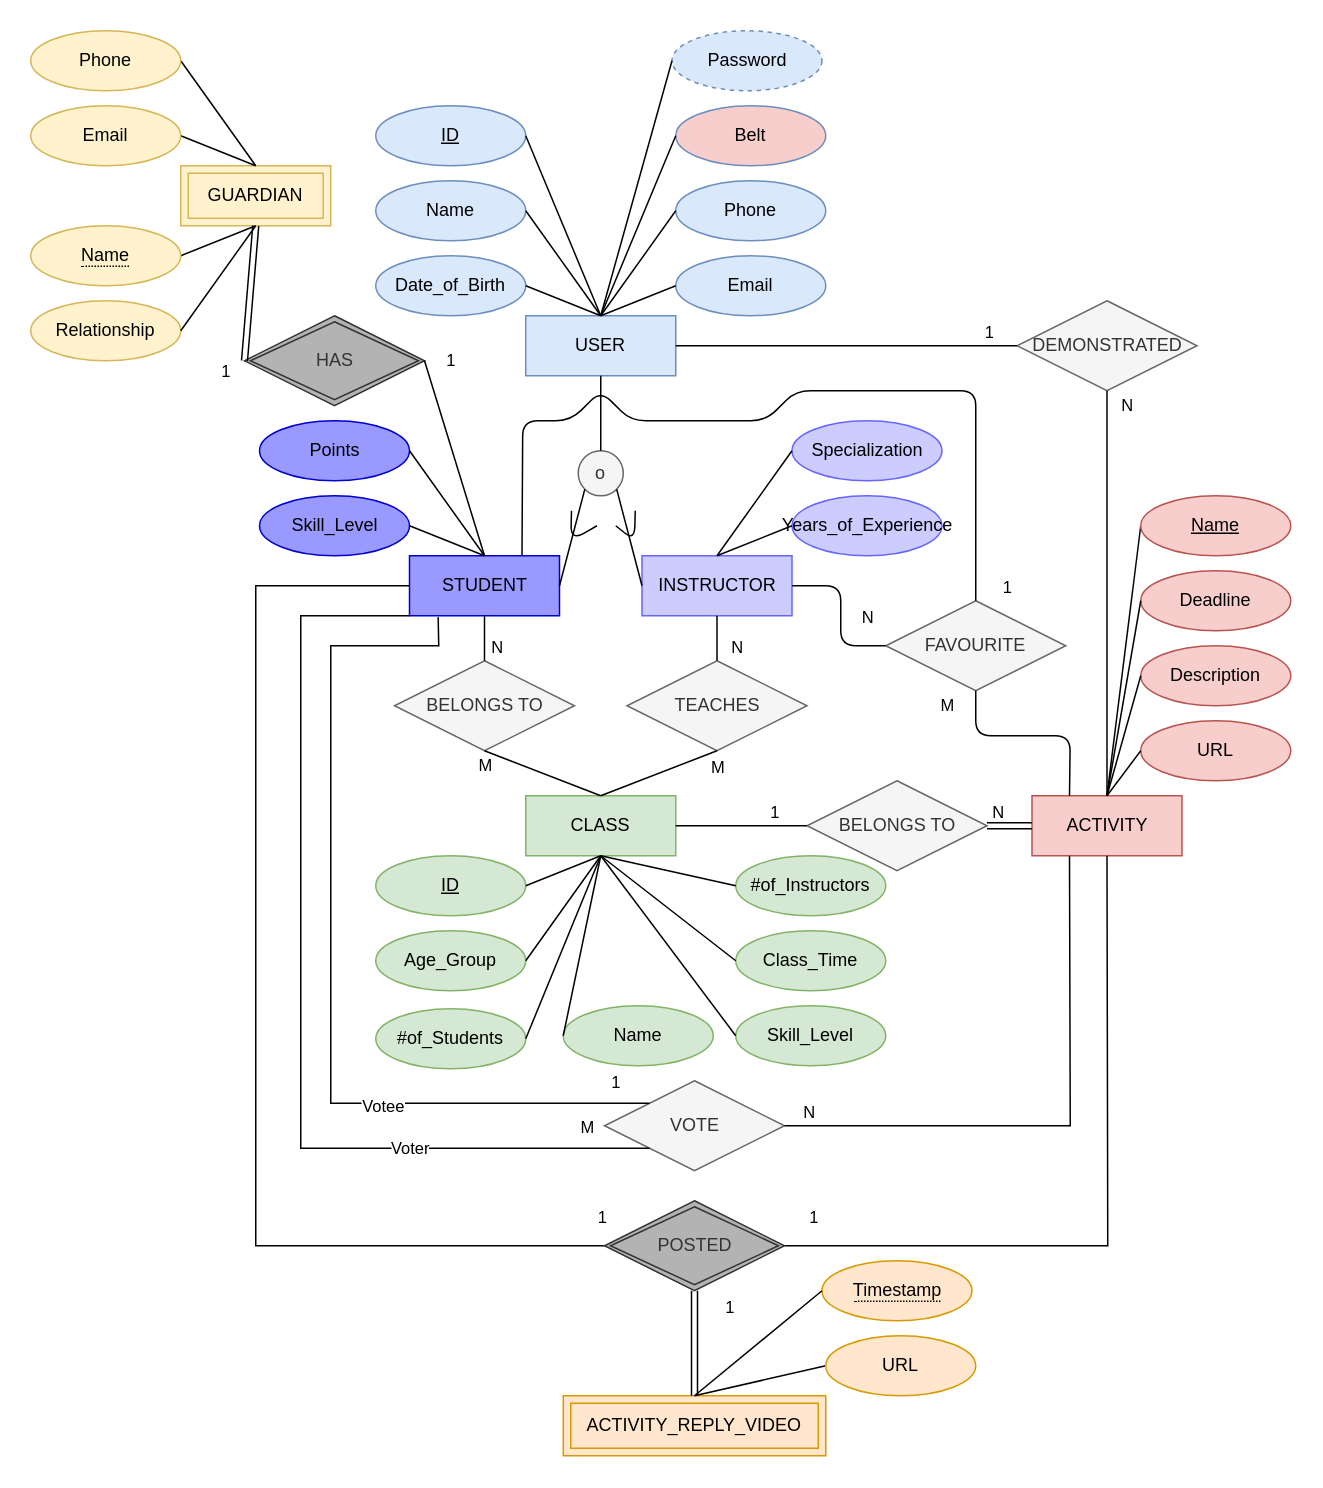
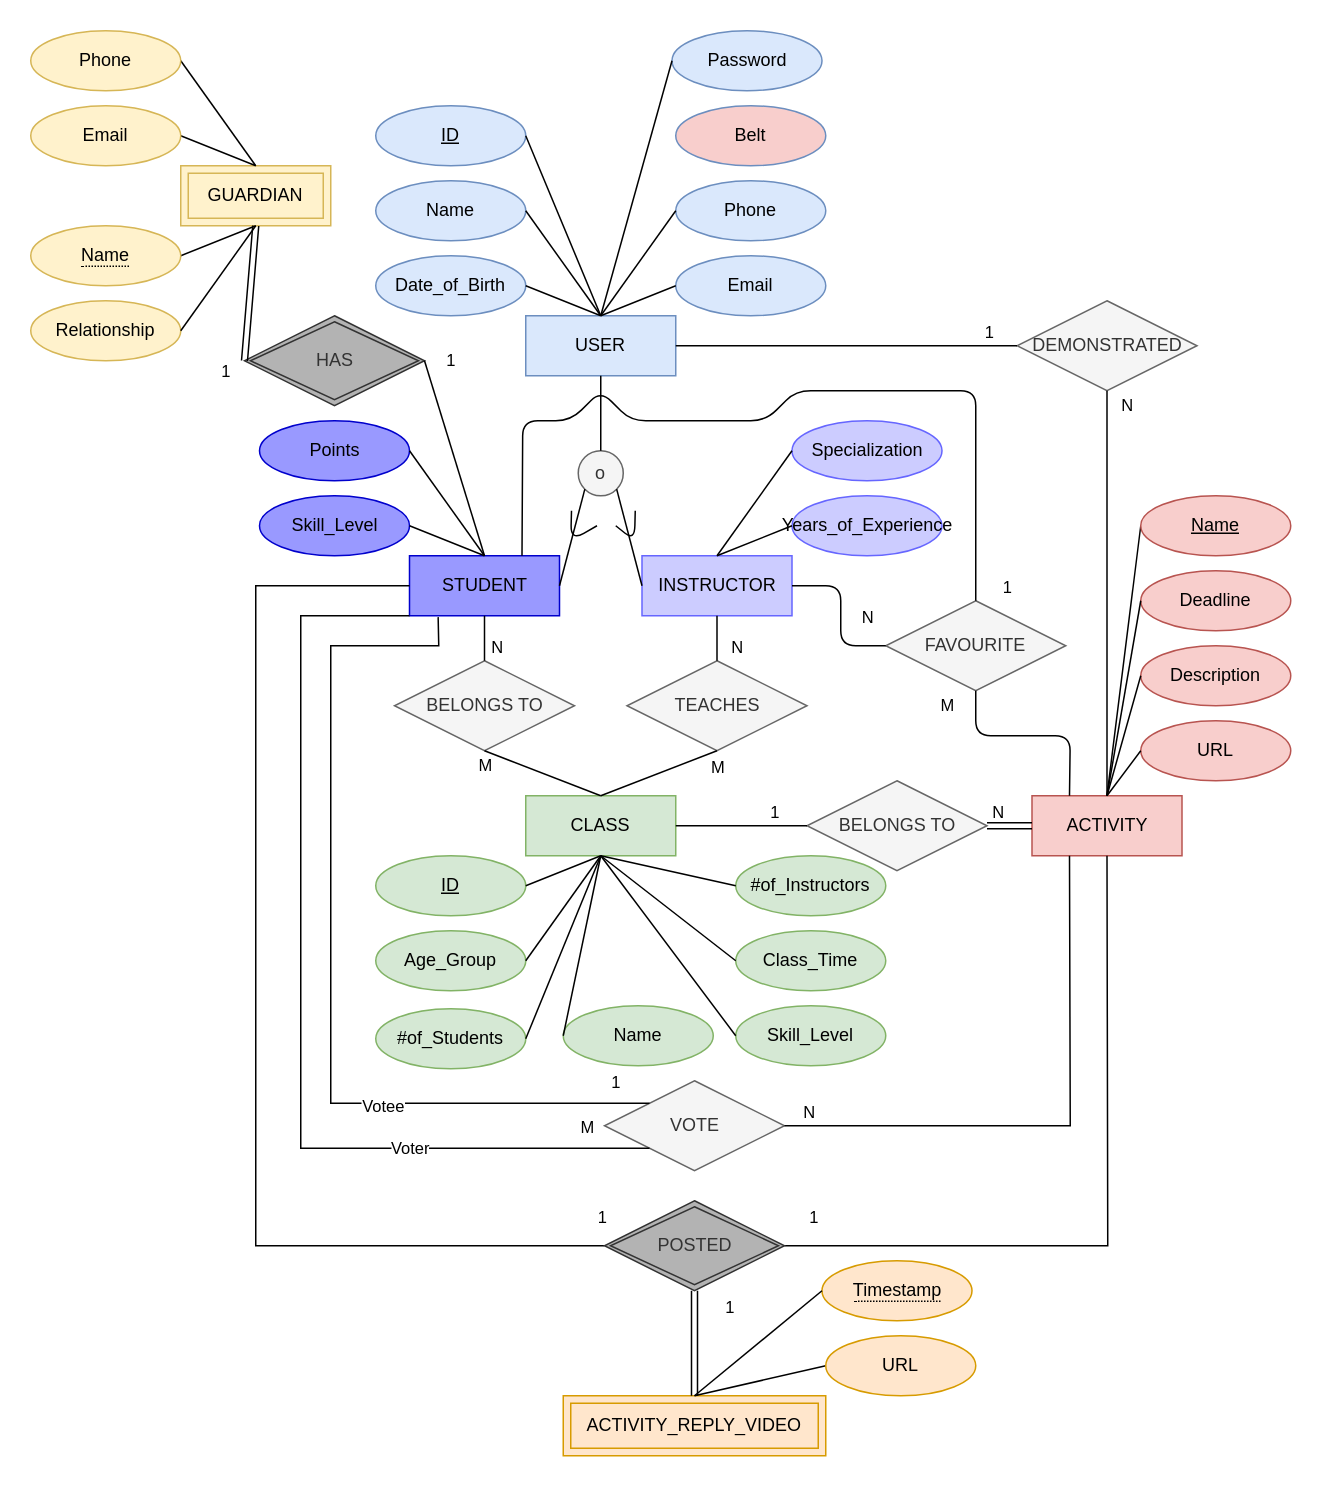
(747, 61) -> (747, 61)
(642, 218) -> none
